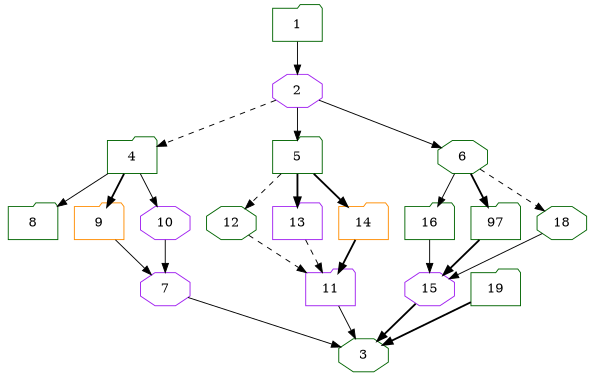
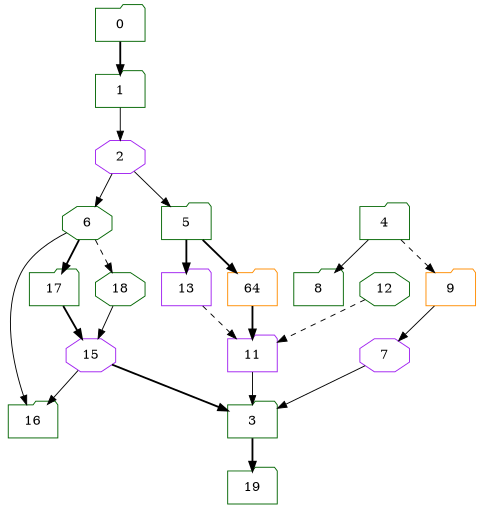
none -> (120, 25)
(221, 122) -> none
(118, 186) -> (414, 253)
(267, 188) -> none
(165, 223) -> none
(364, 223) -> (252, 289)
(496, 223) -> (54, 289)
(430, 252) -> (66, 384)
(431, 321) -> (252, 450)
(364, 355) -> (252, 421)
